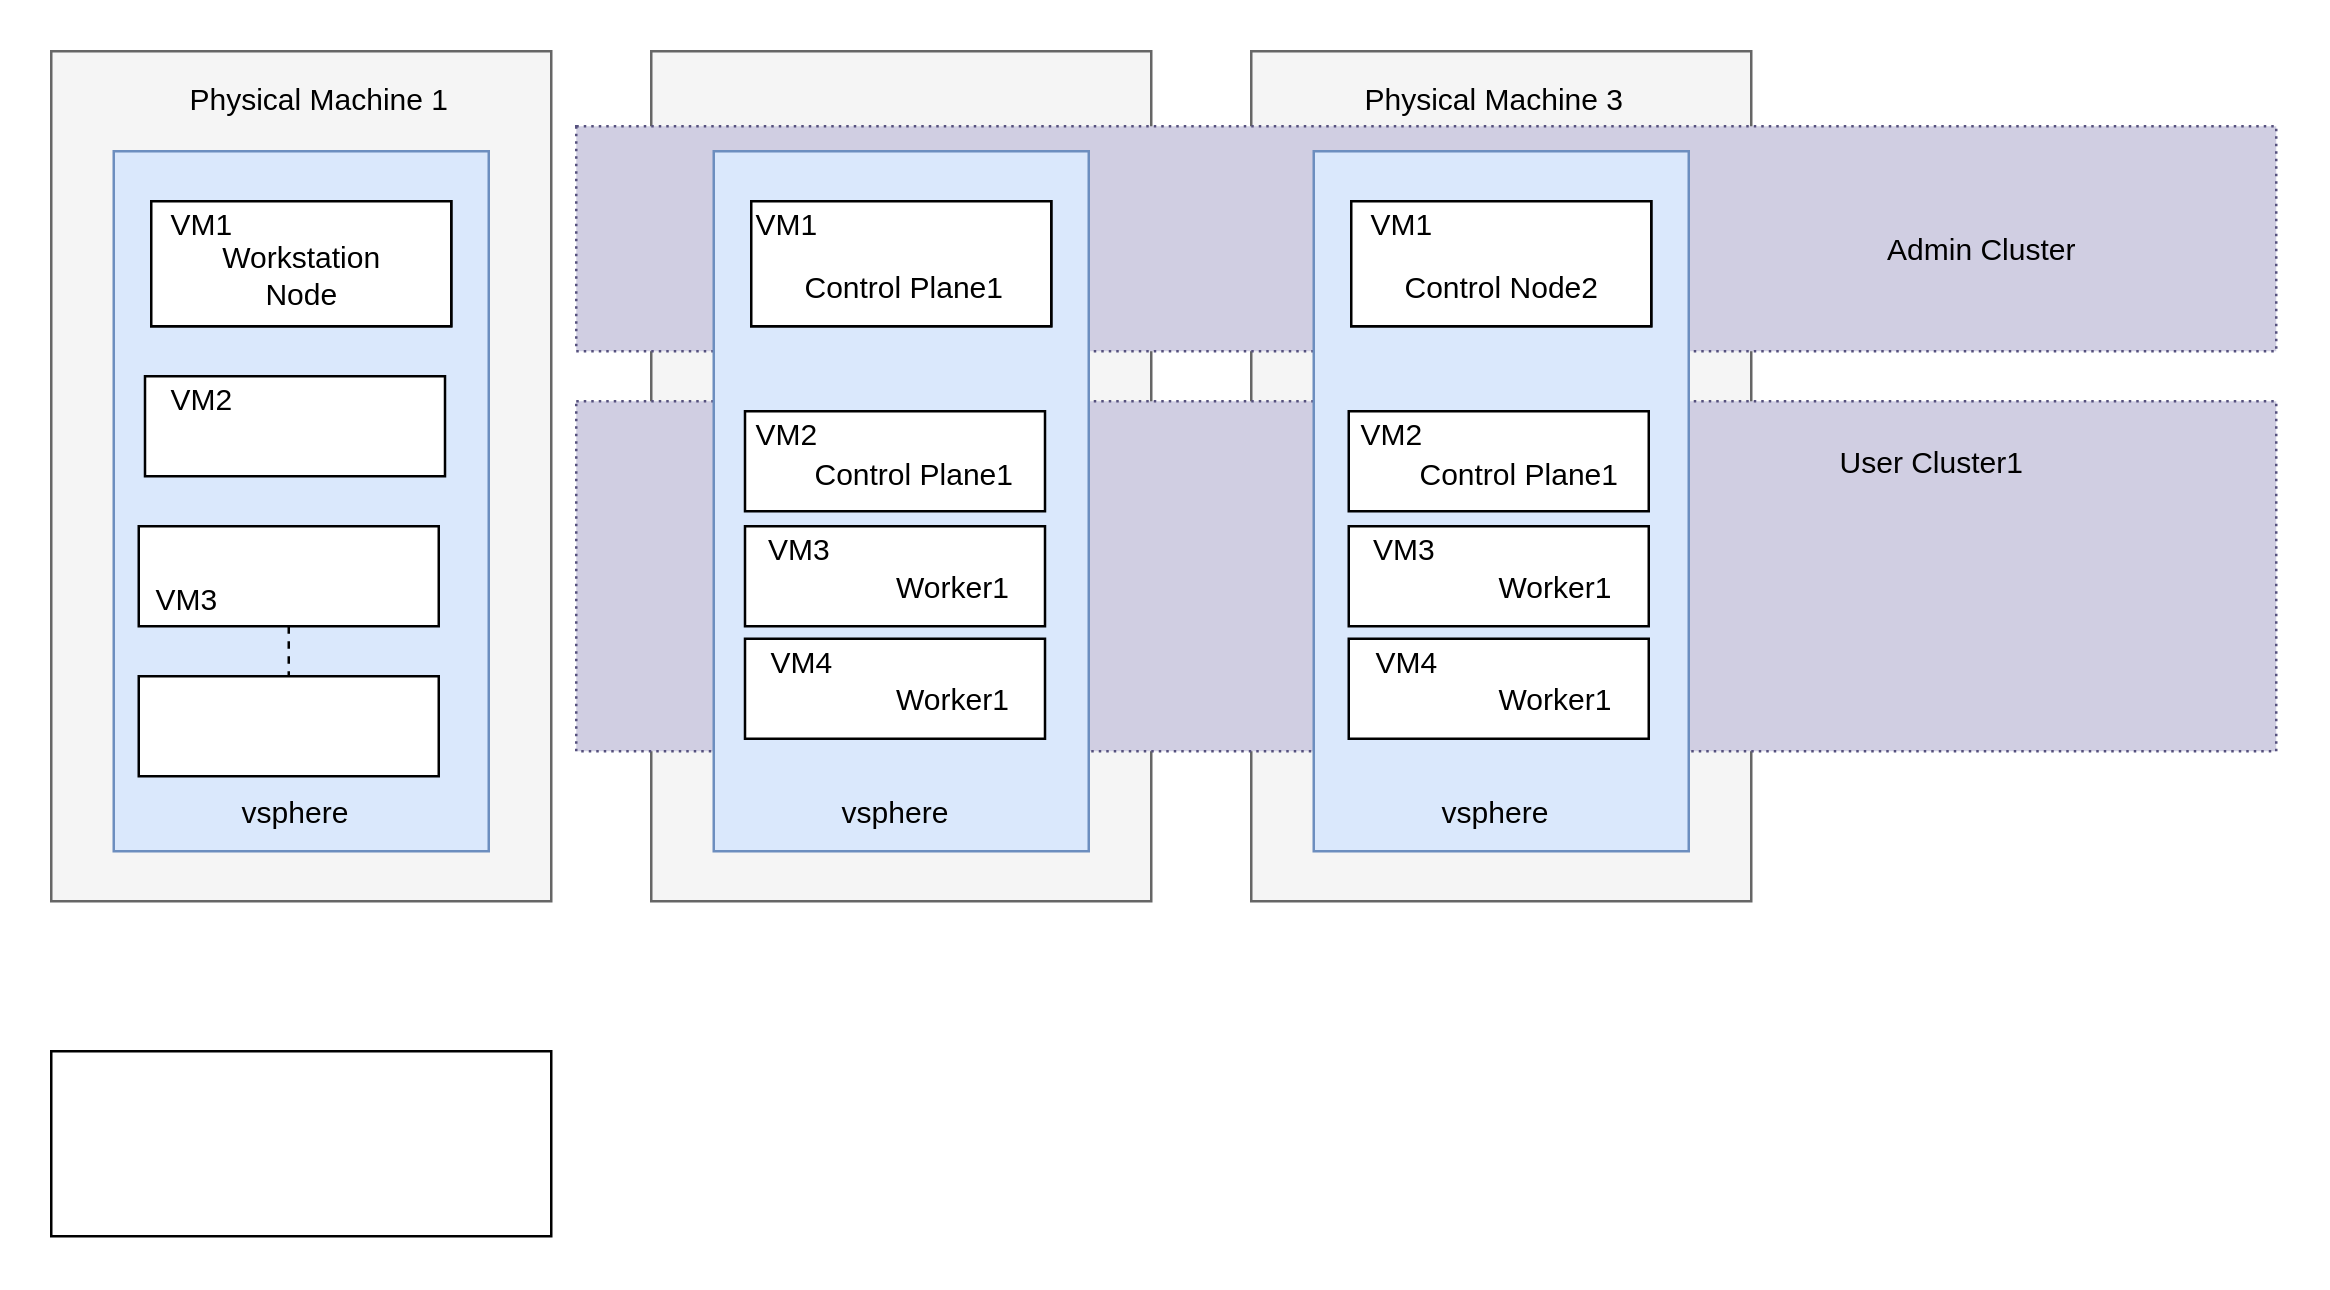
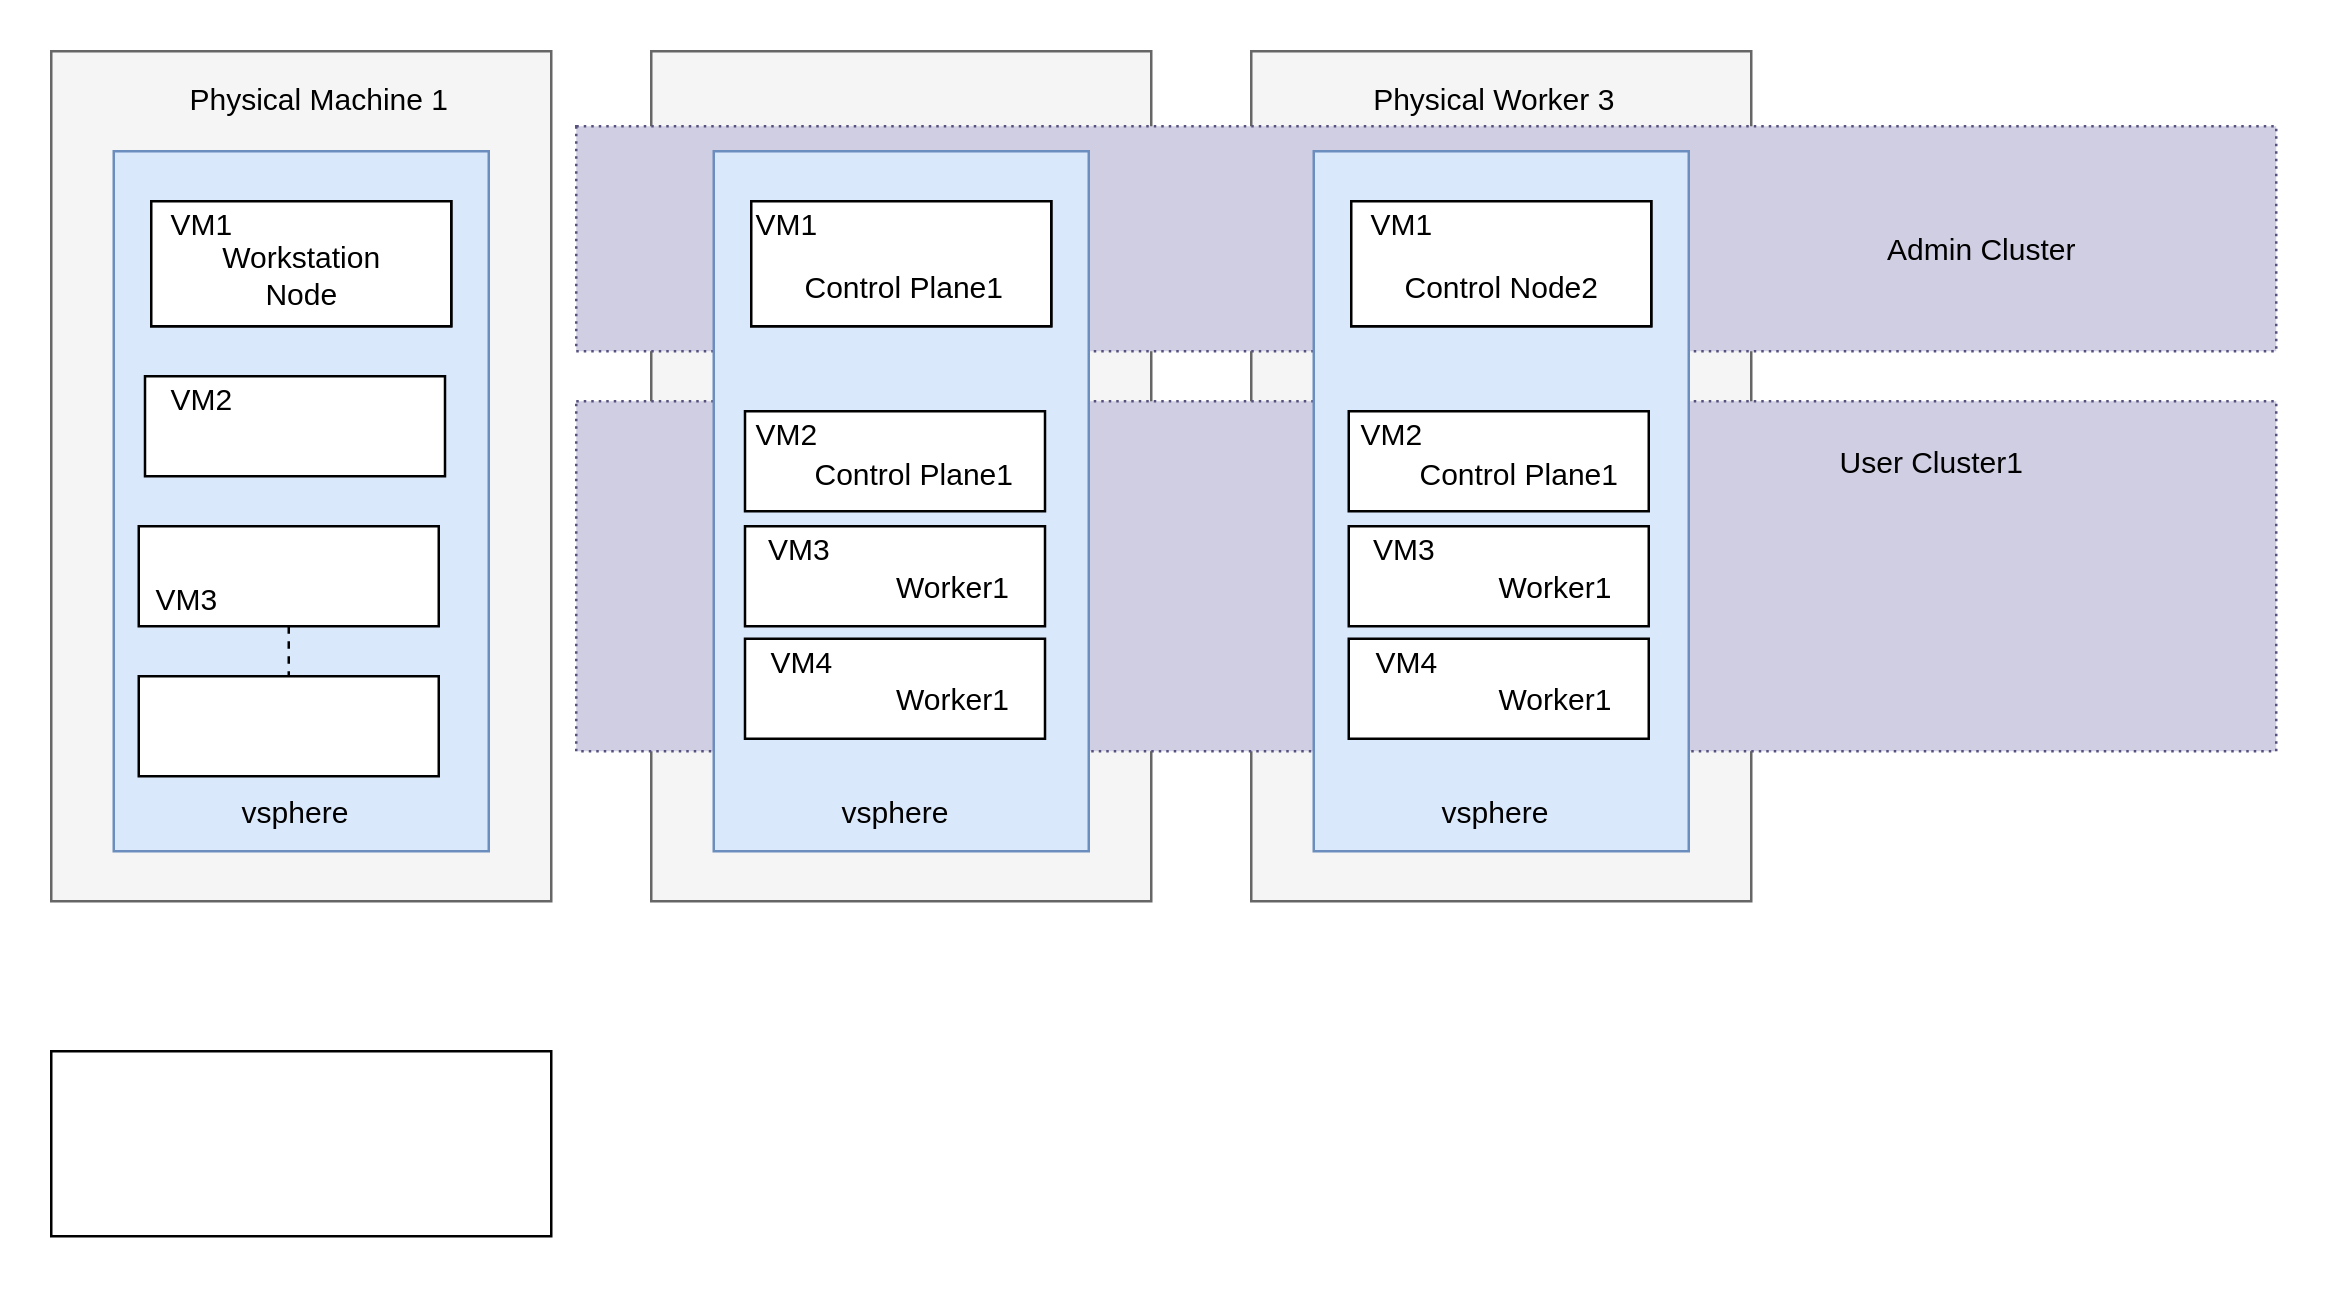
(1495, 101) -> (1495, 101)
